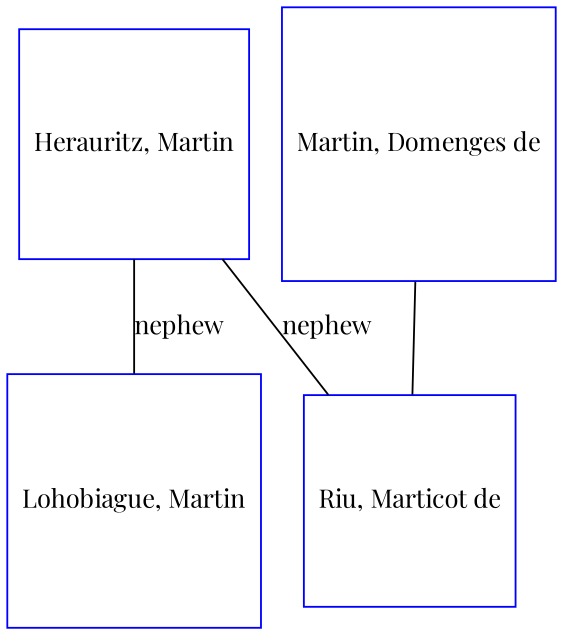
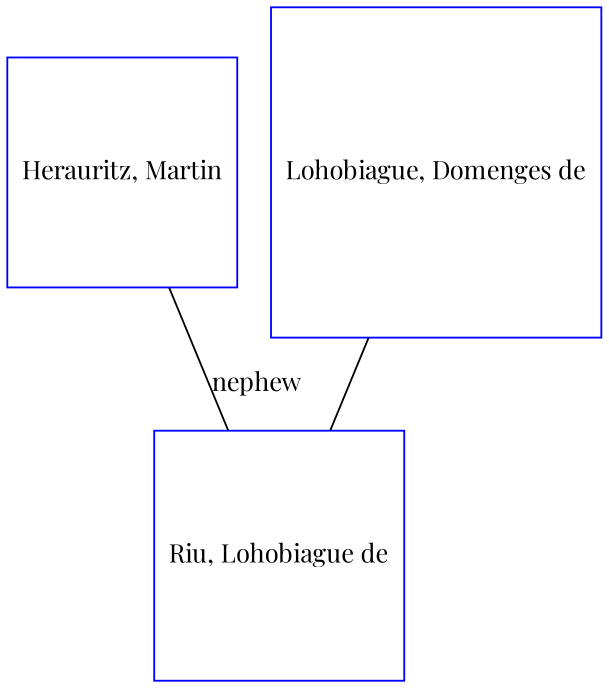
(419, 144) -> (436, 172)
(134, 501) -> none
(410, 501) -> (279, 556)
